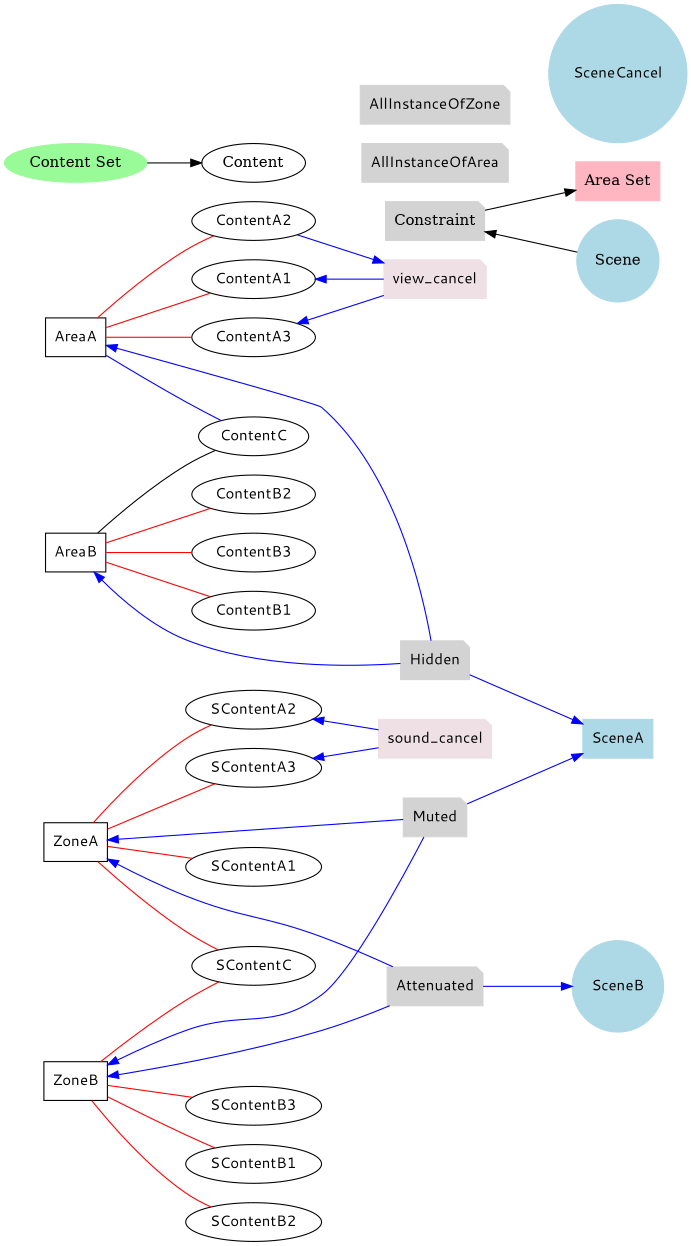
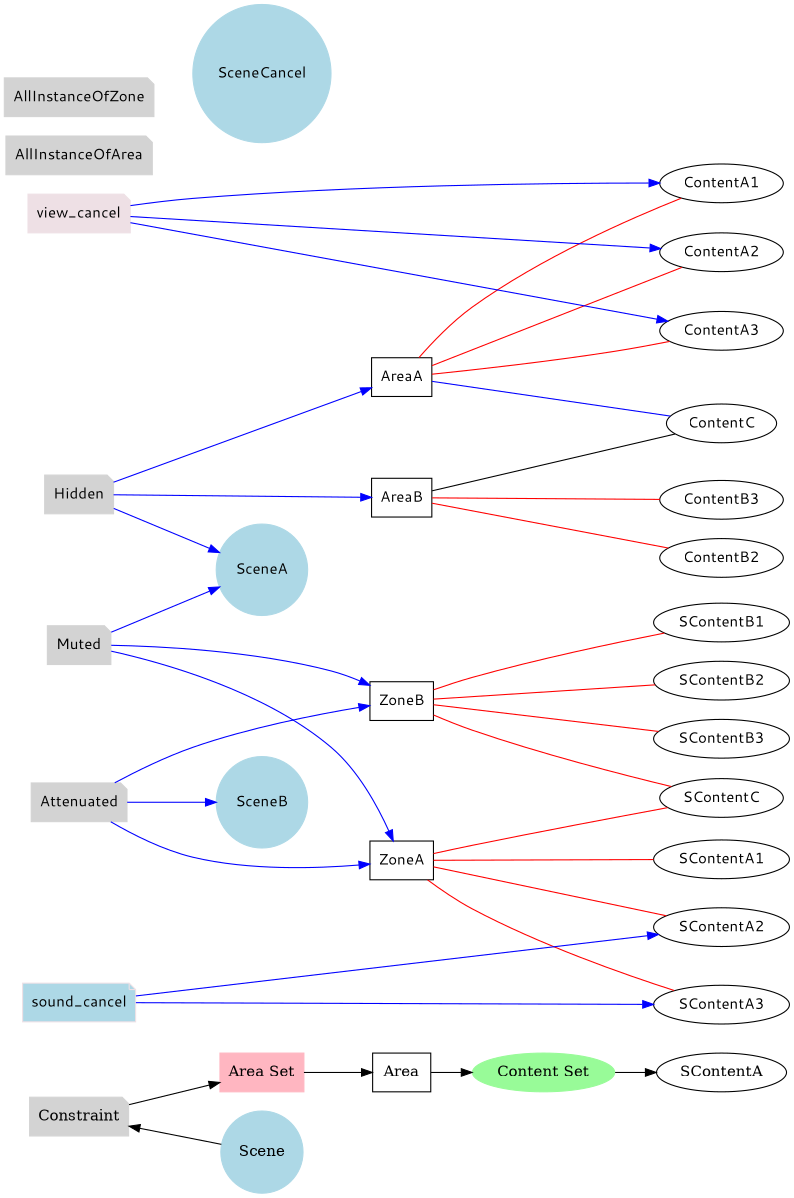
(254, 163) -> (722, 1072)
(335, 247) -> (390, 232)
(254, 611) -> none
(435, 739) -> (79, 1002)
(618, 739) -> (262, 570)
none -> (402, 1072)
